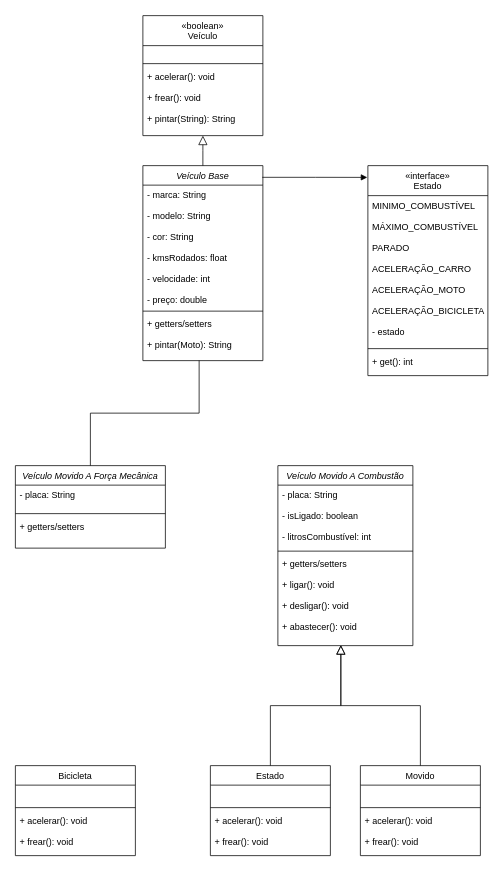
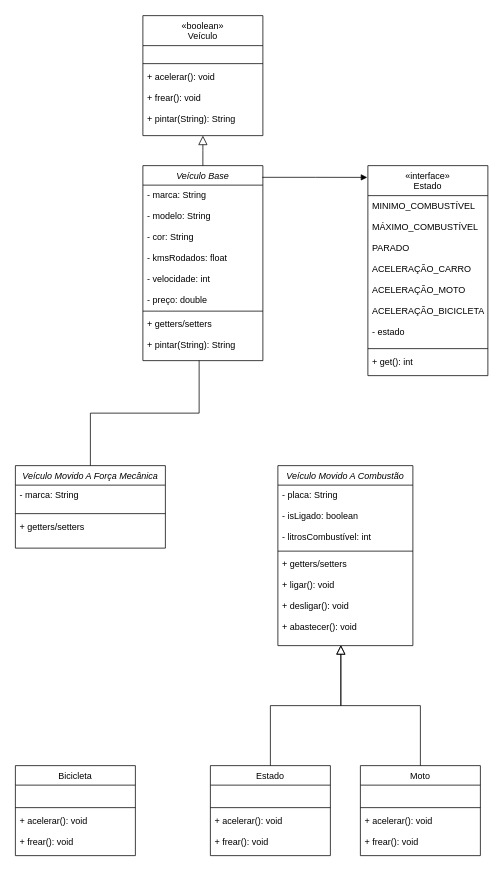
(189, 324) -> (189, 324)
(51, 495) -> (53, 495)
(420, 776) -> (420, 776)
